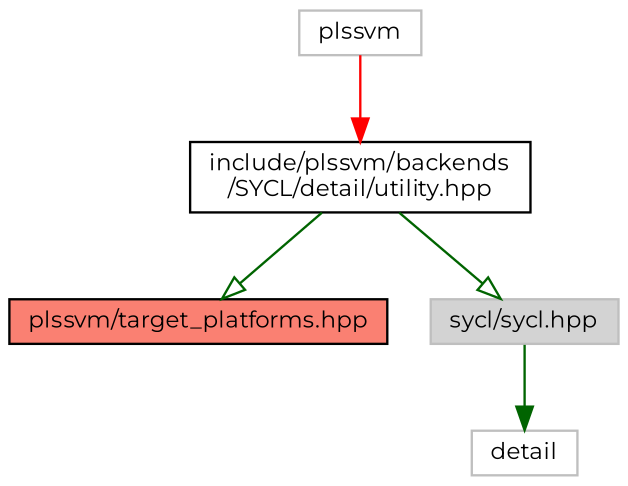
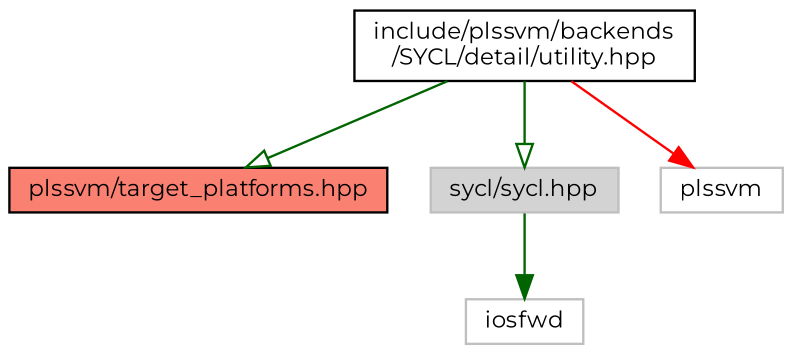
(360, 87) -> (622, 117)
(525, 453) -> (525, 322)
